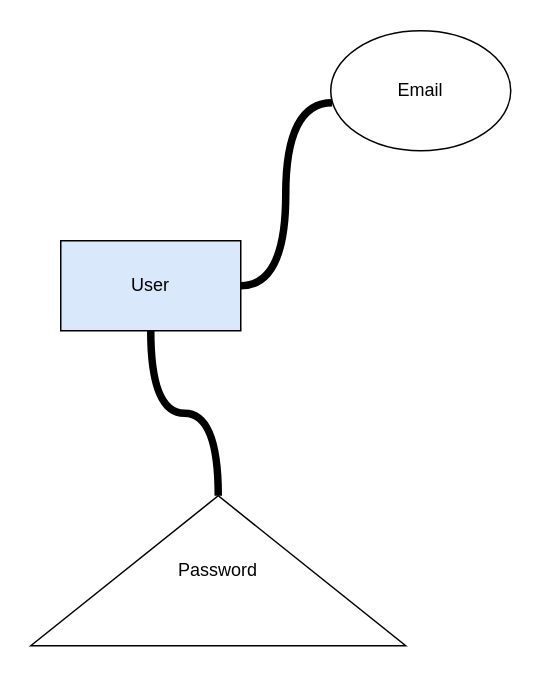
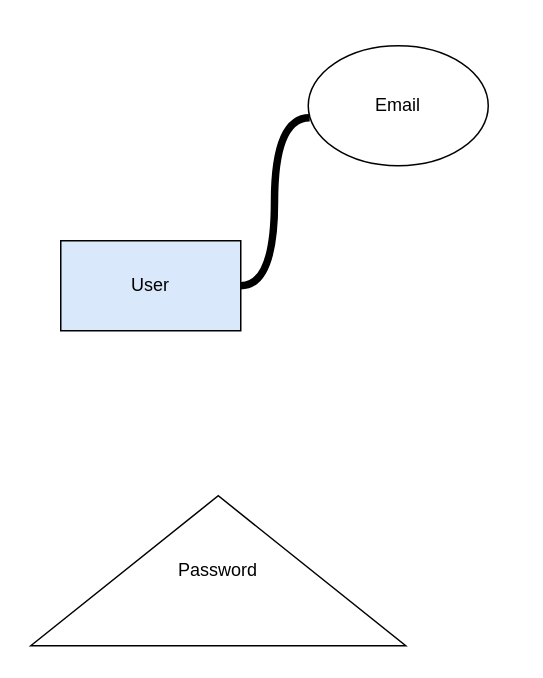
(421, 91) -> (398, 106)
(185, 413) -> none
